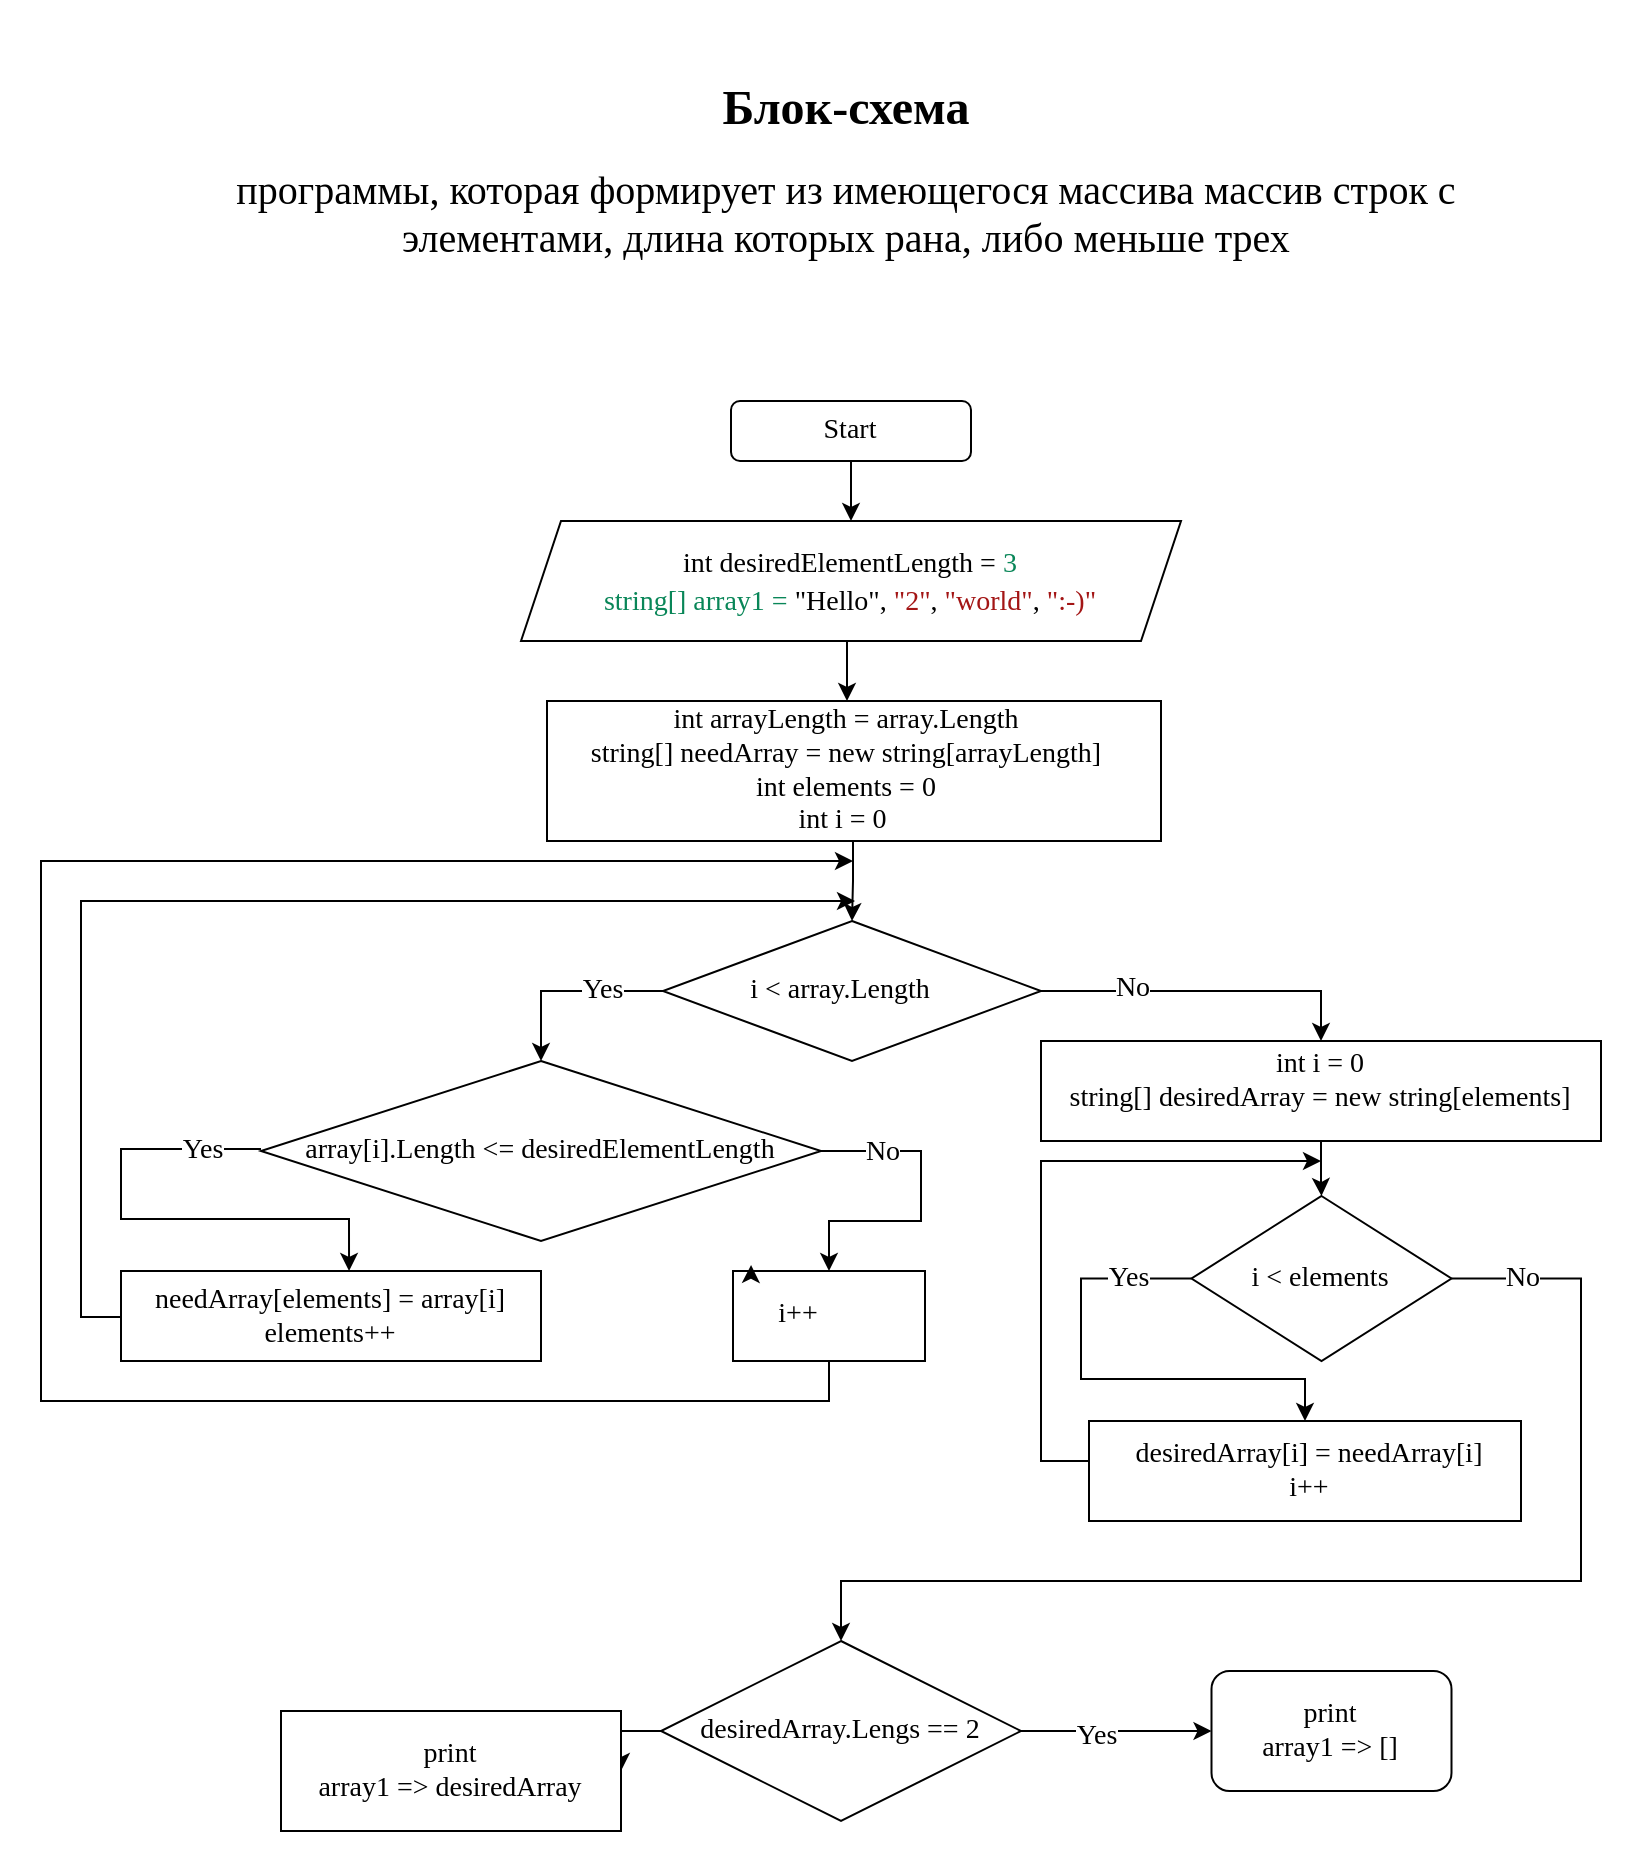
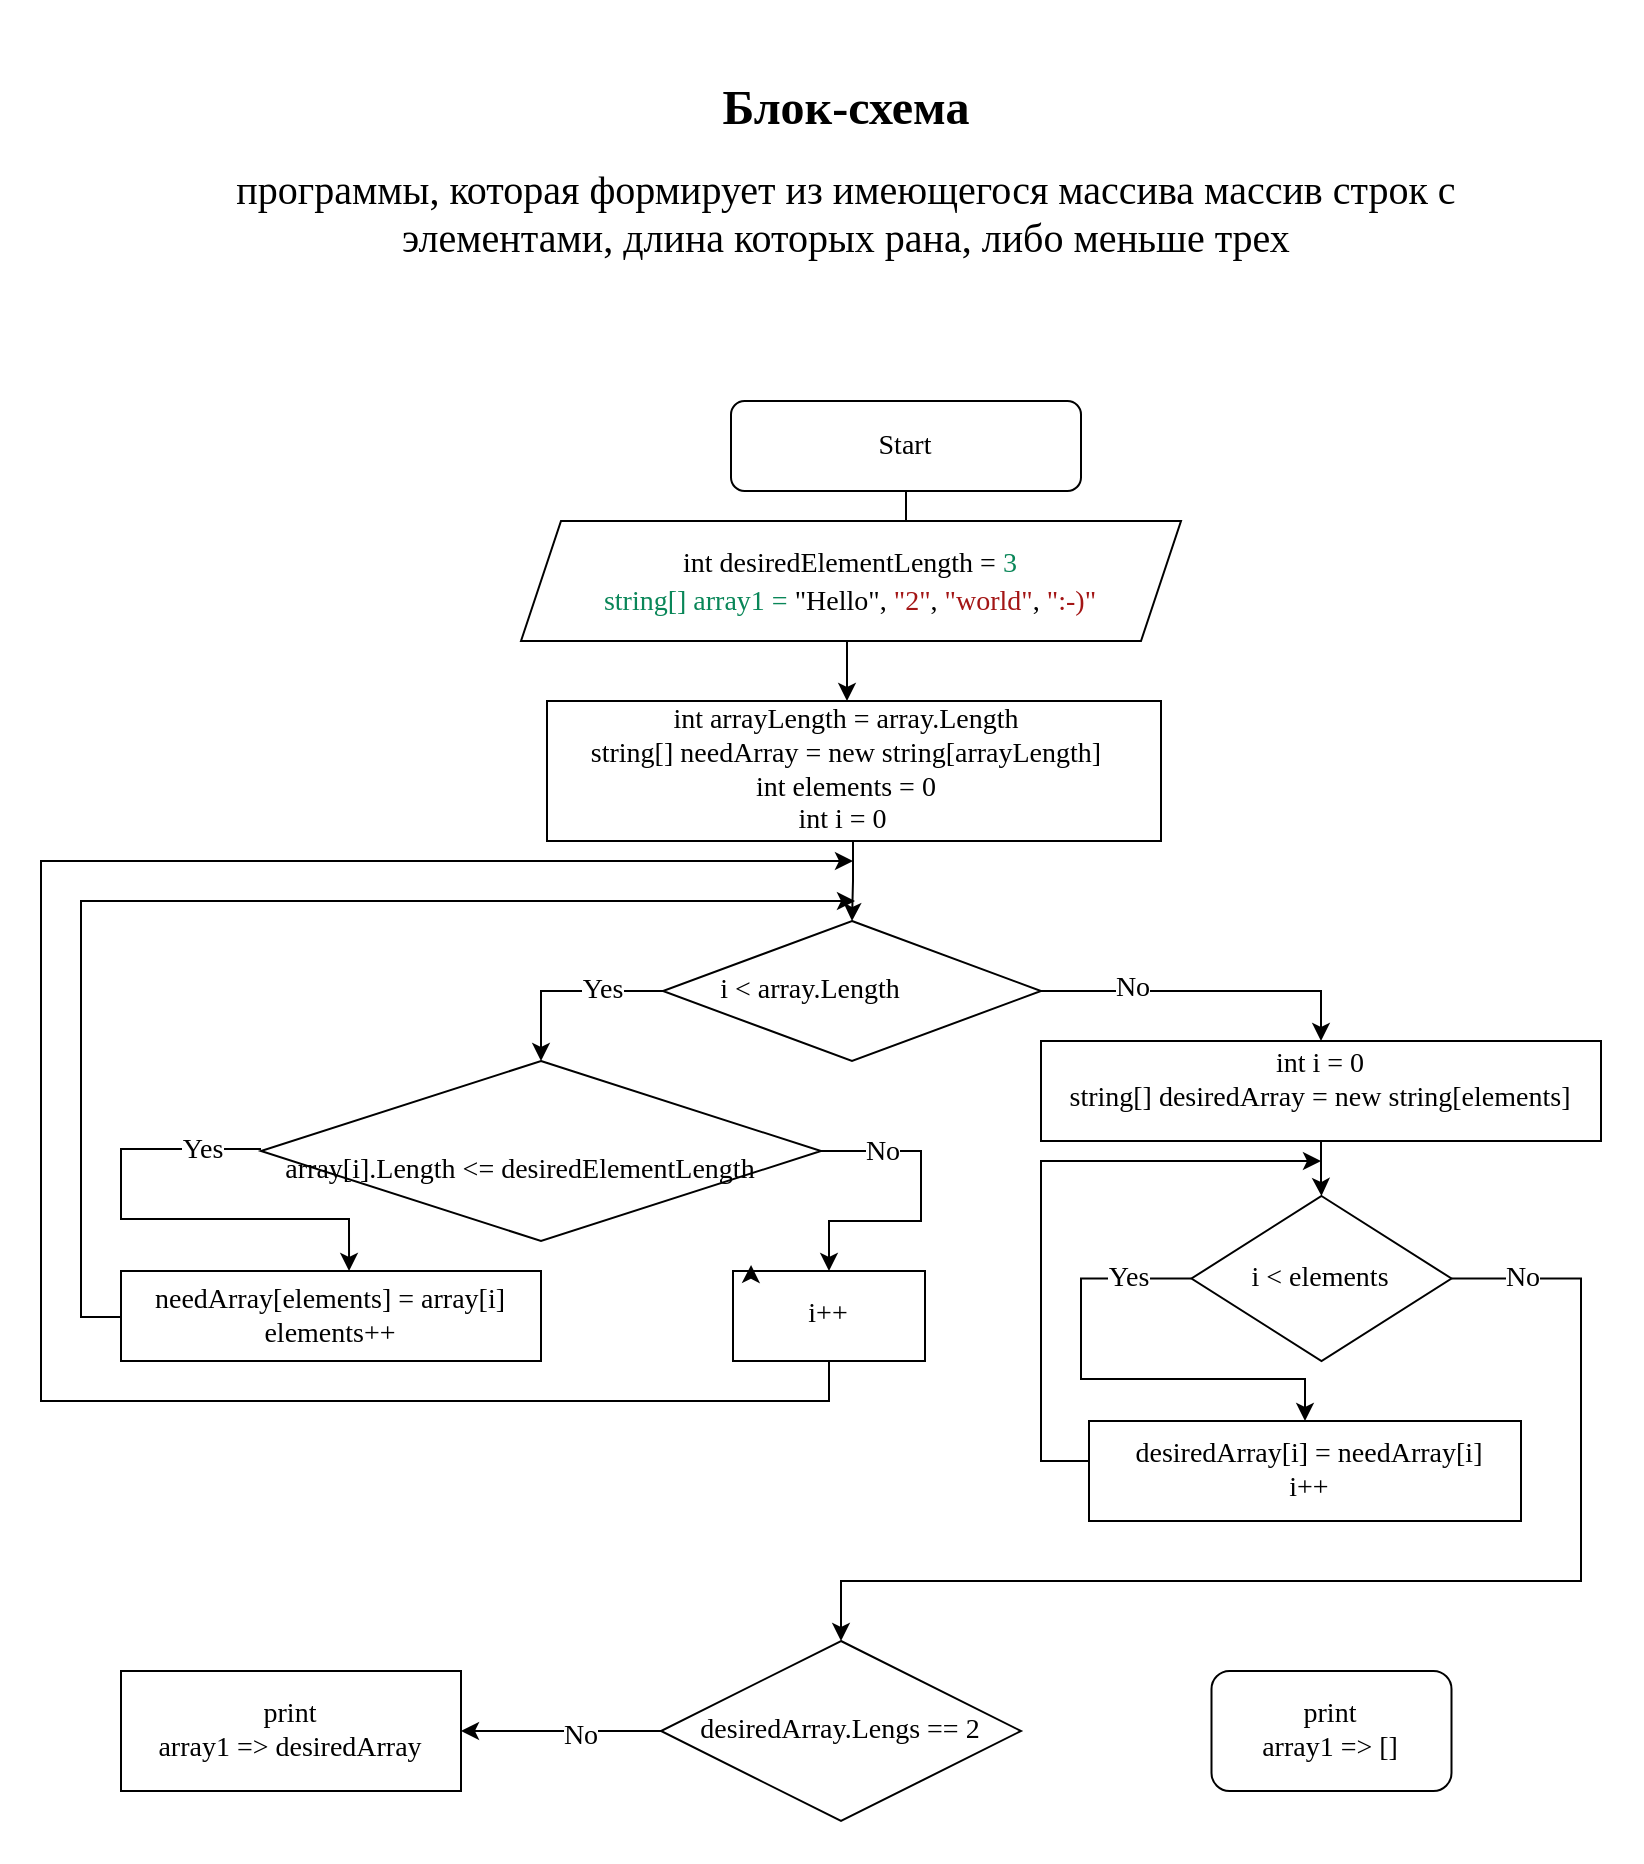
(851, 431) -> (906, 446)
(841, 991) -> (811, 991)
(541, 1151) -> (521, 1171)
(799, 1316) -> (829, 1316)
(1109, 1731) -> none
(451, 1771) -> (291, 1731)
